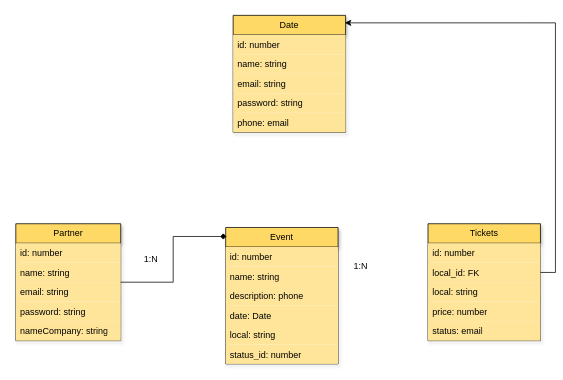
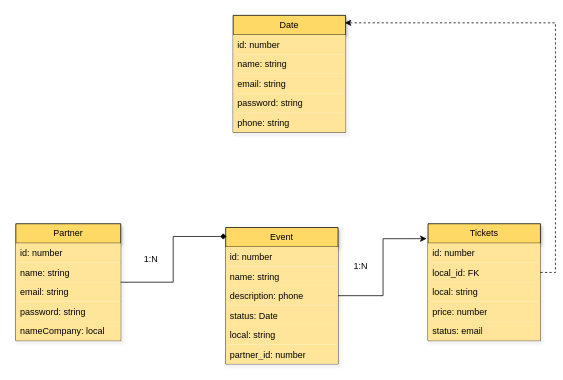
(555, 52) -> (555, 52)
(263, 124) -> (267, 124)
none -> (362, 296)
(253, 316) -> (258, 316)
(64, 332) -> (61, 332)
(269, 355) -> (272, 355)
